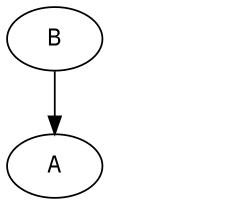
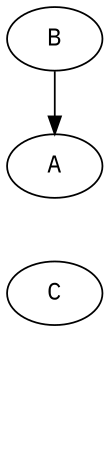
none -> (55, 293)
